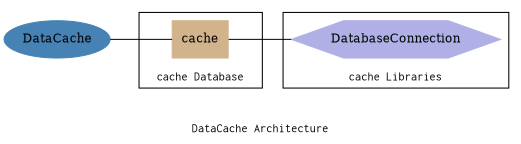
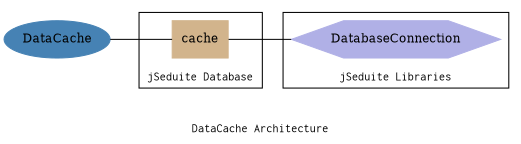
(201, 77) -> (201, 77)
(396, 77) -> (396, 77)
